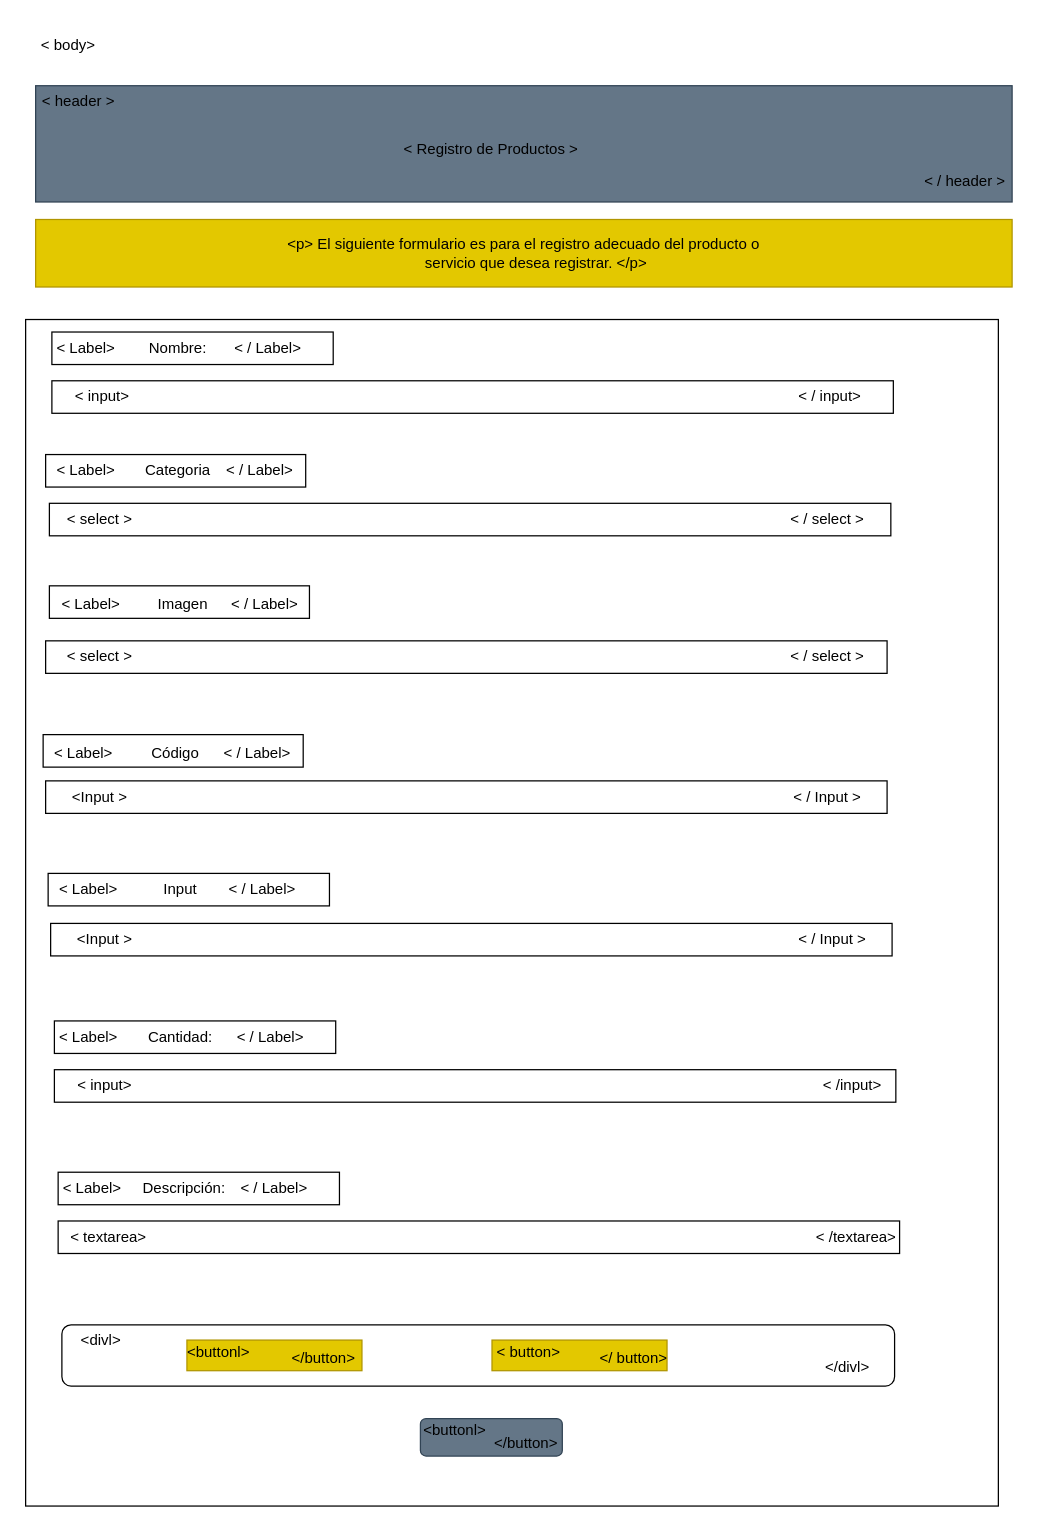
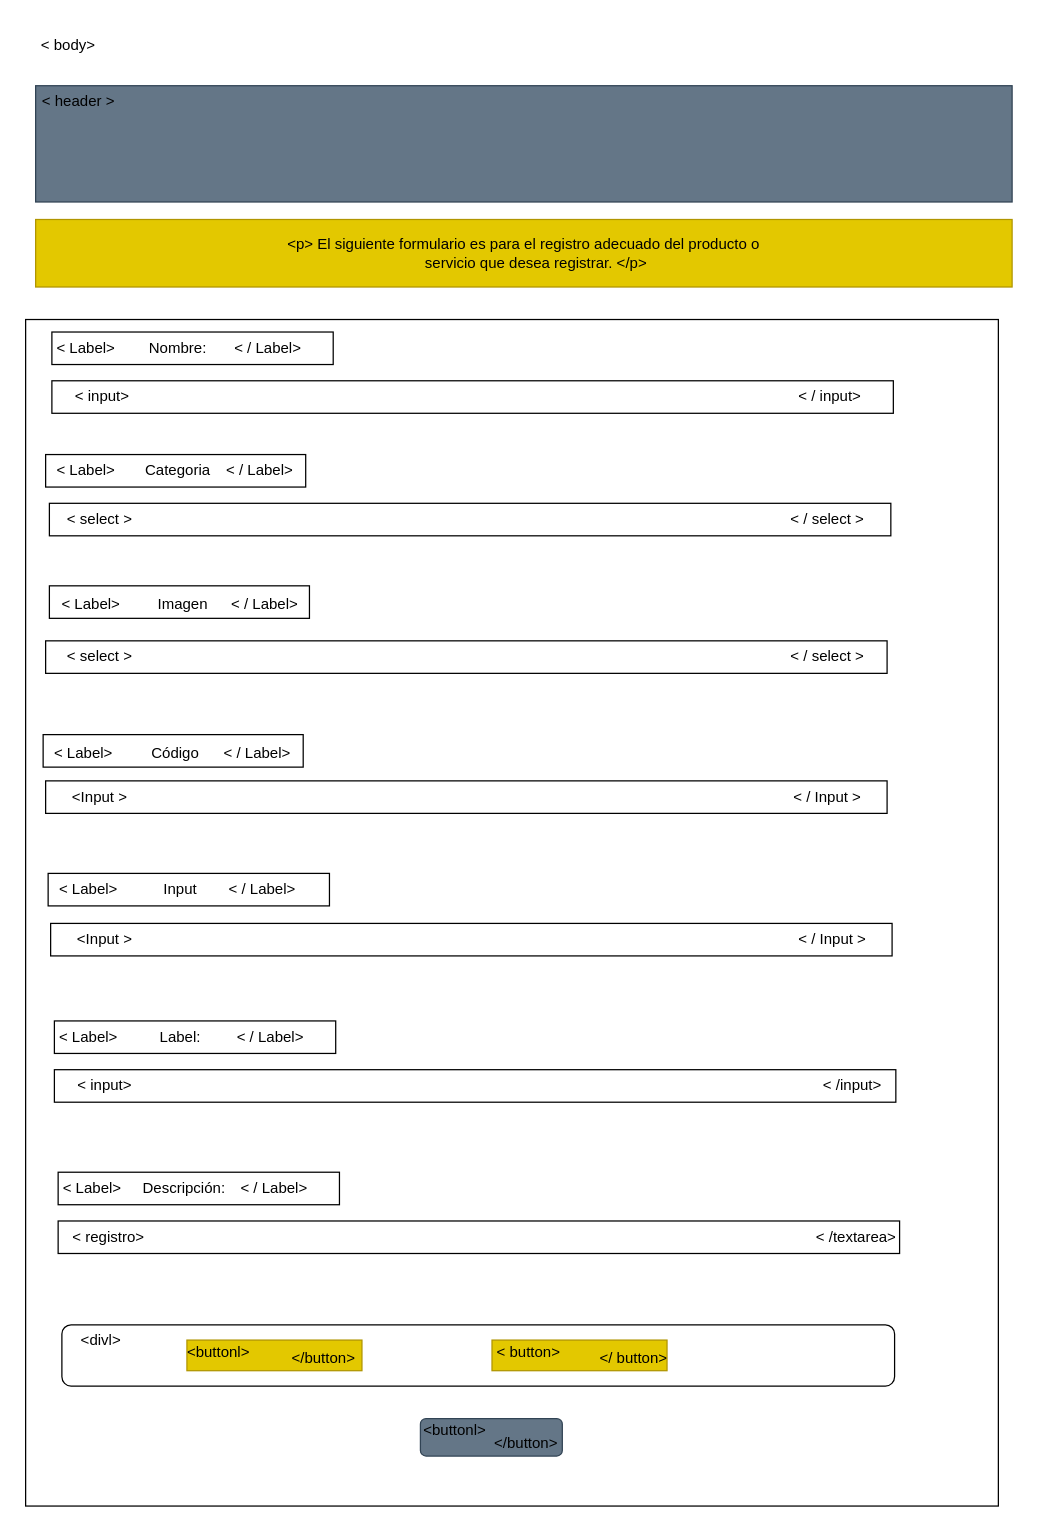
(491, 149) -> none
(965, 182) -> none
(181, 1037) -> (181, 1037)
(109, 1237) -> (109, 1237)
(848, 1367) -> none
